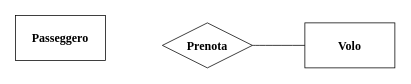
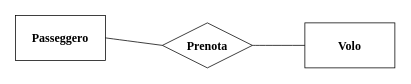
none -> (133, 42)
